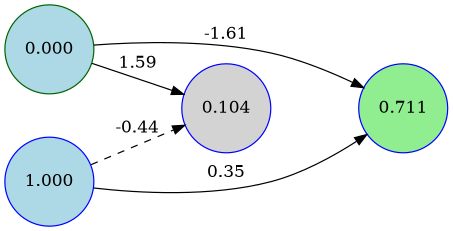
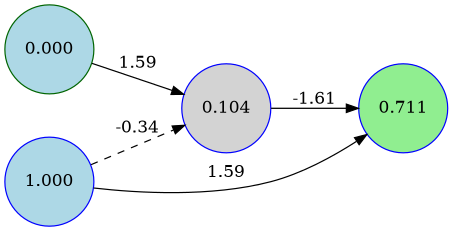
(226, 46) -> (309, 108)
(138, 128) -> (138, 128)
(226, 173) -> (226, 173)
